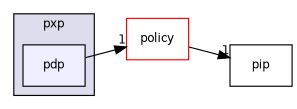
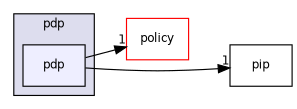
(54, 25) -> (54, 25)
(204, 51) -> (152, 71)
